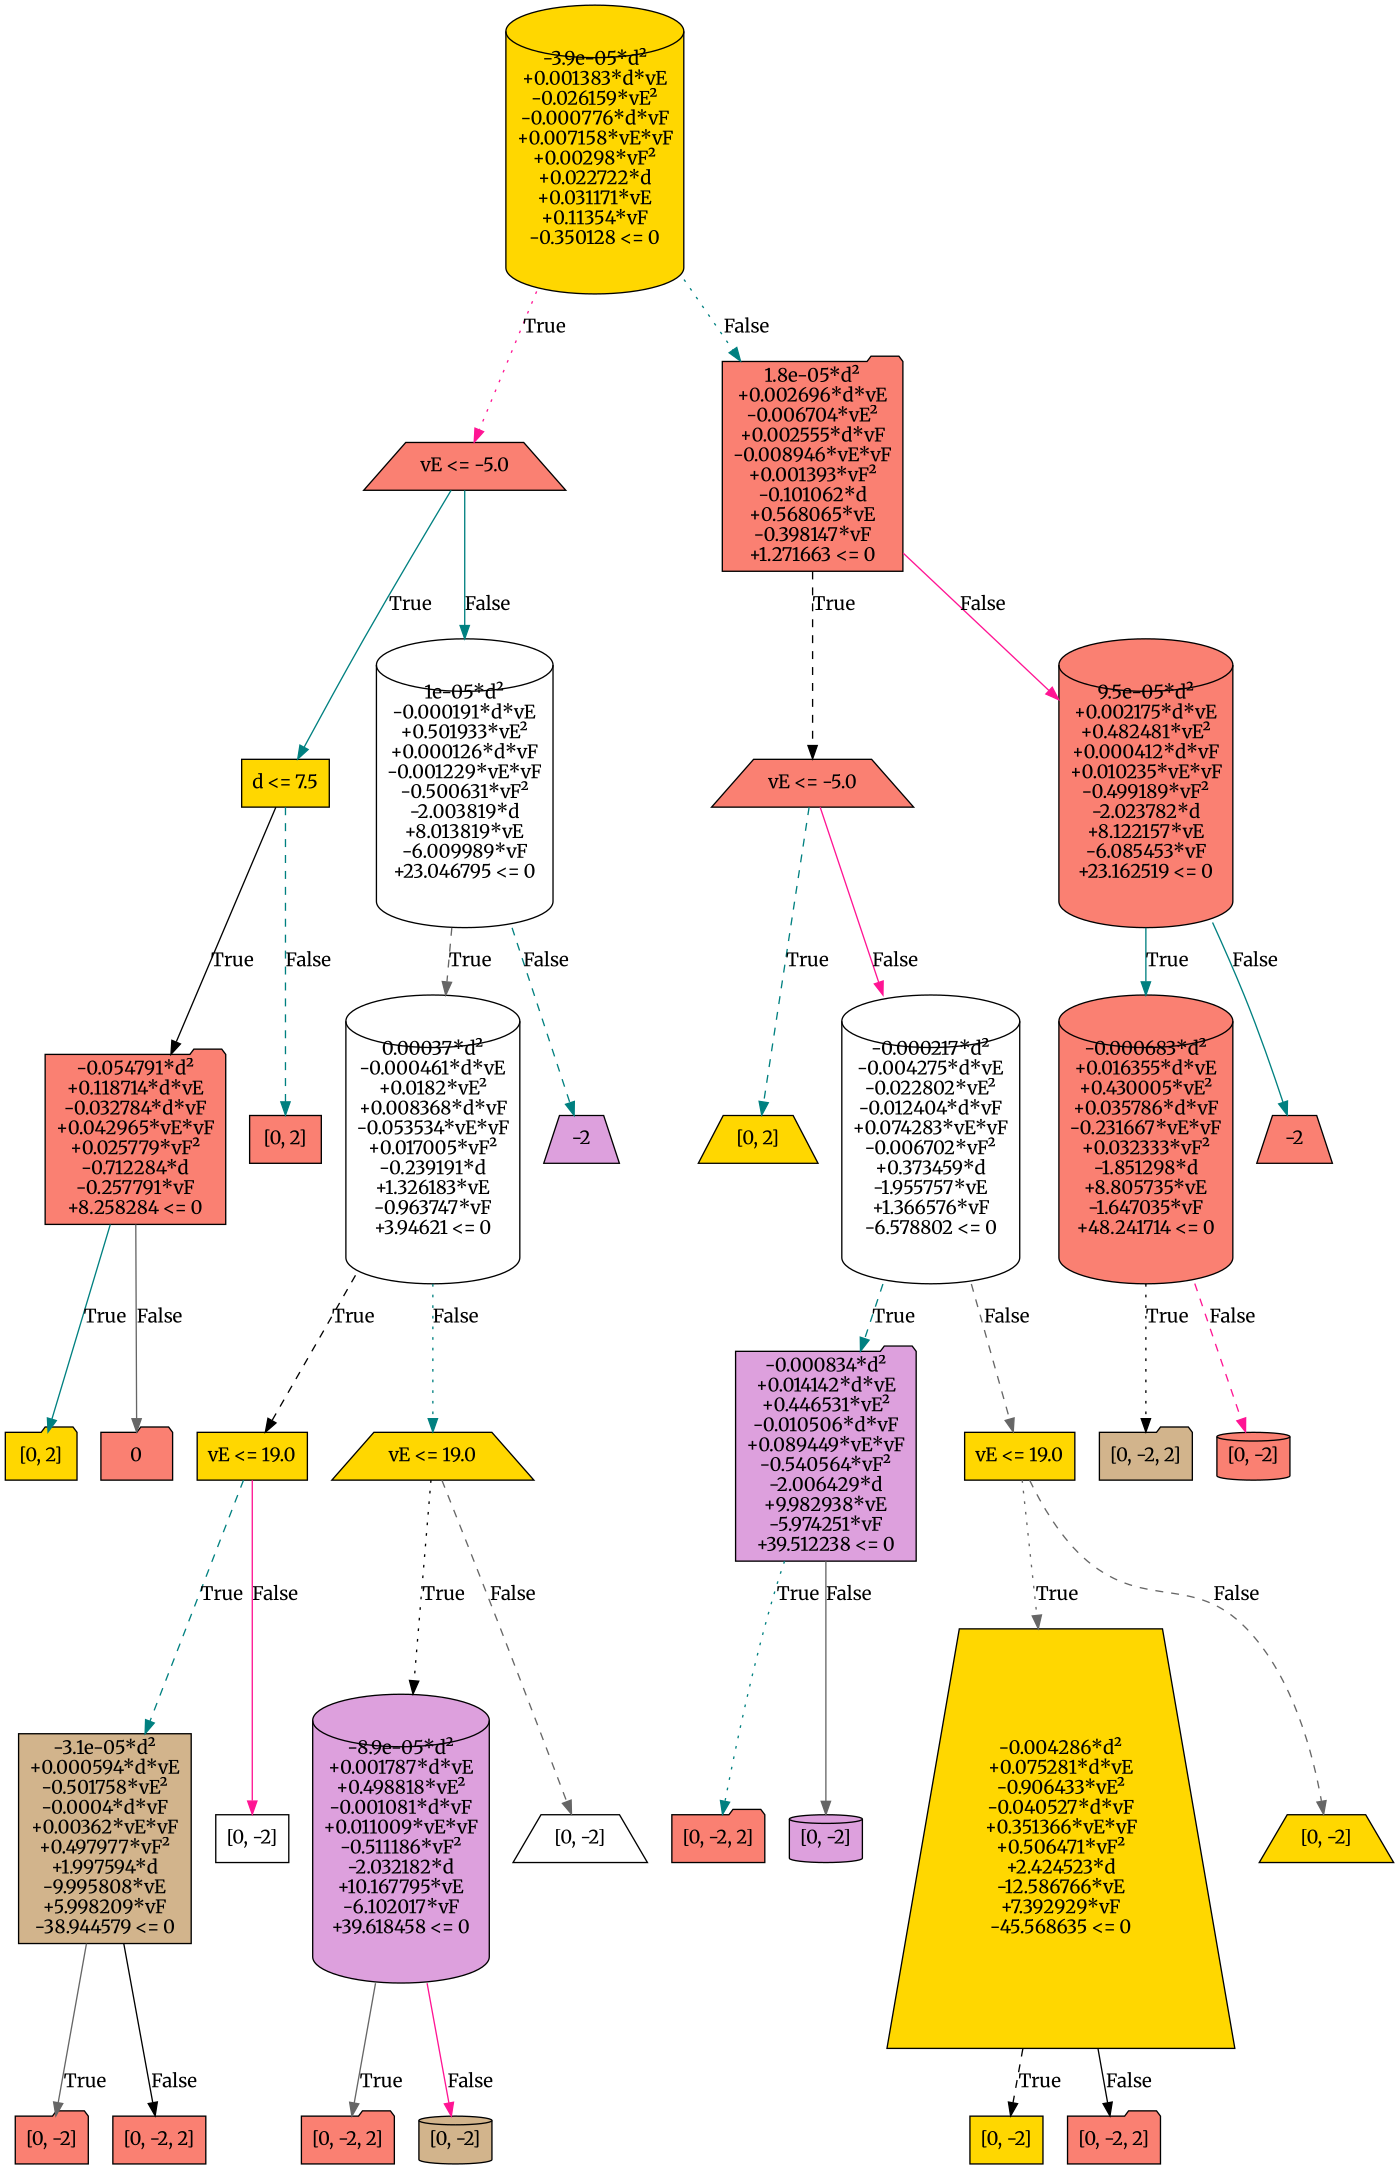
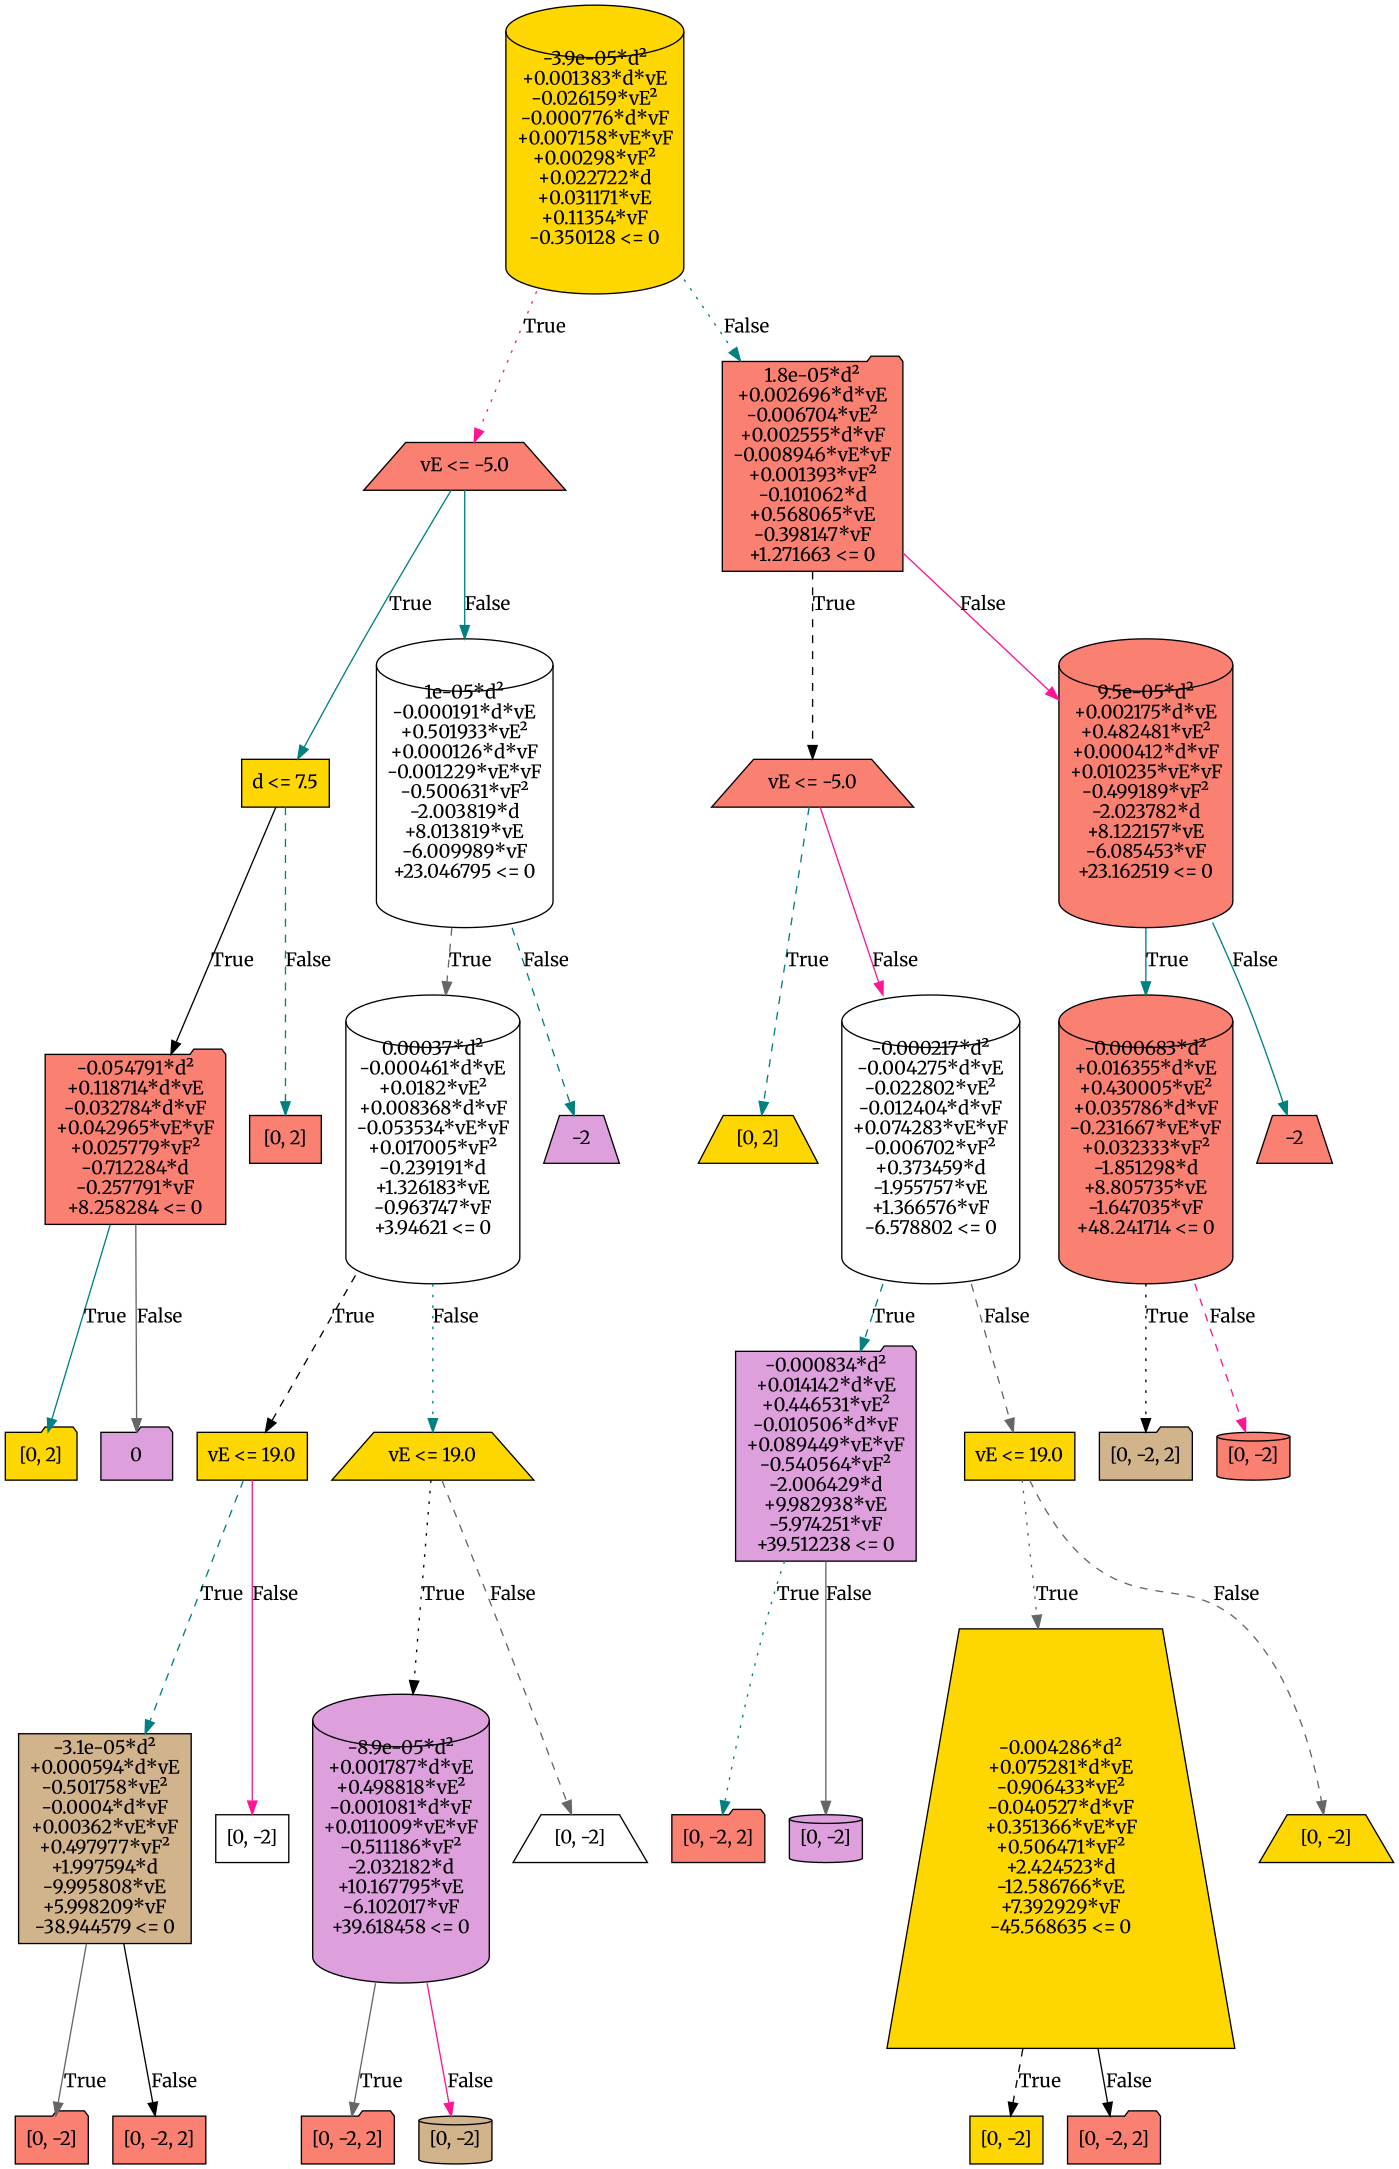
(137, 1456) -> (137, 1456)
